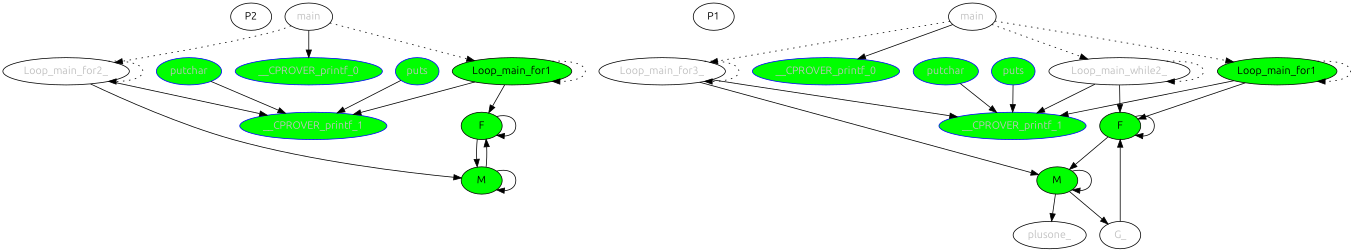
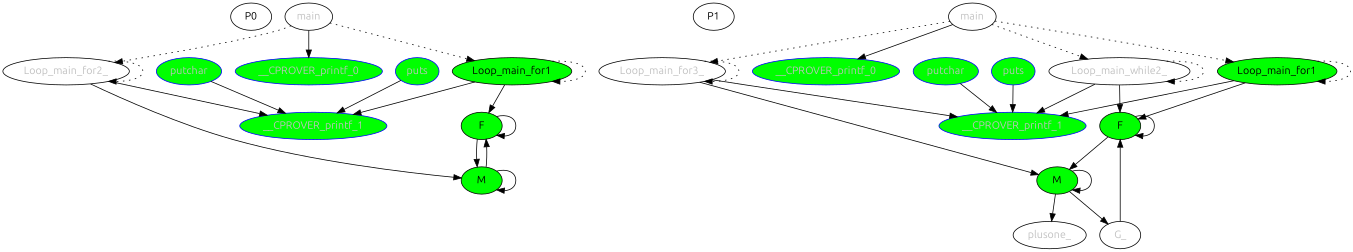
(251, 17) -> (251, 17)
